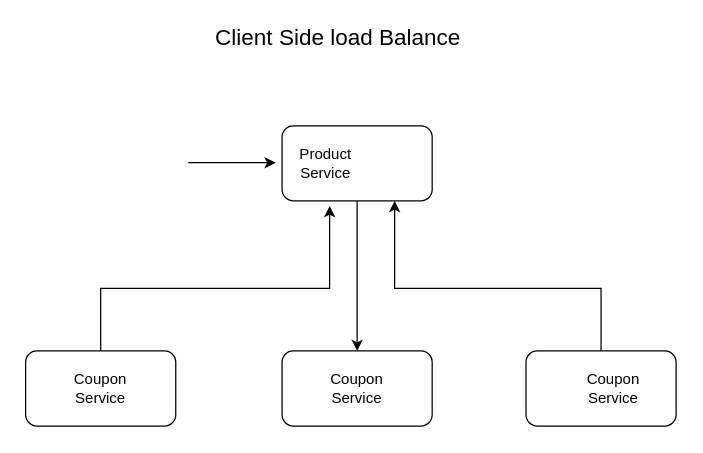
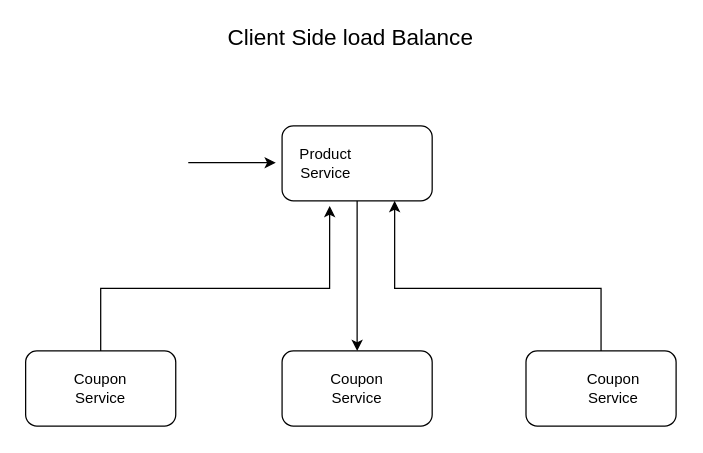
(338, 38) -> (351, 38)
